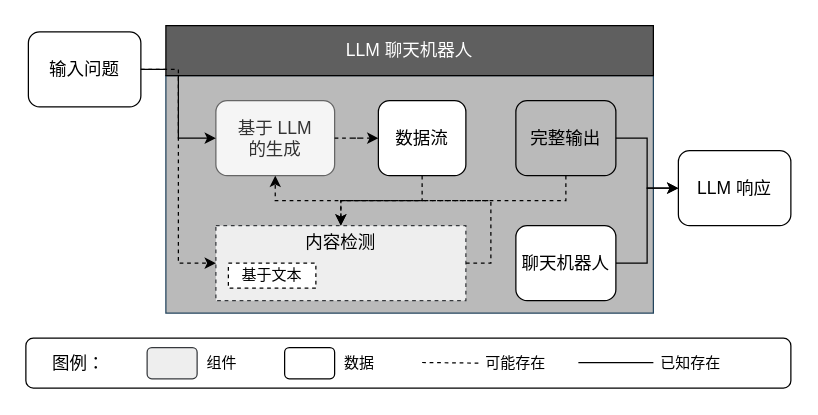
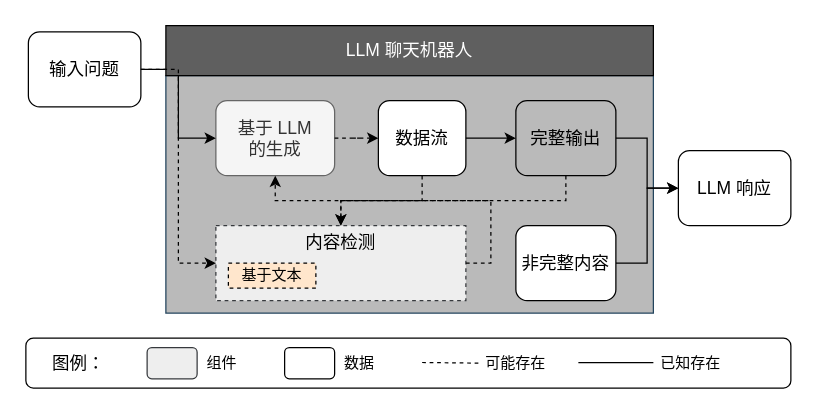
none -> (487, 138)
(566, 263) -> (566, 263)
(272, 276) -> (272, 276)
